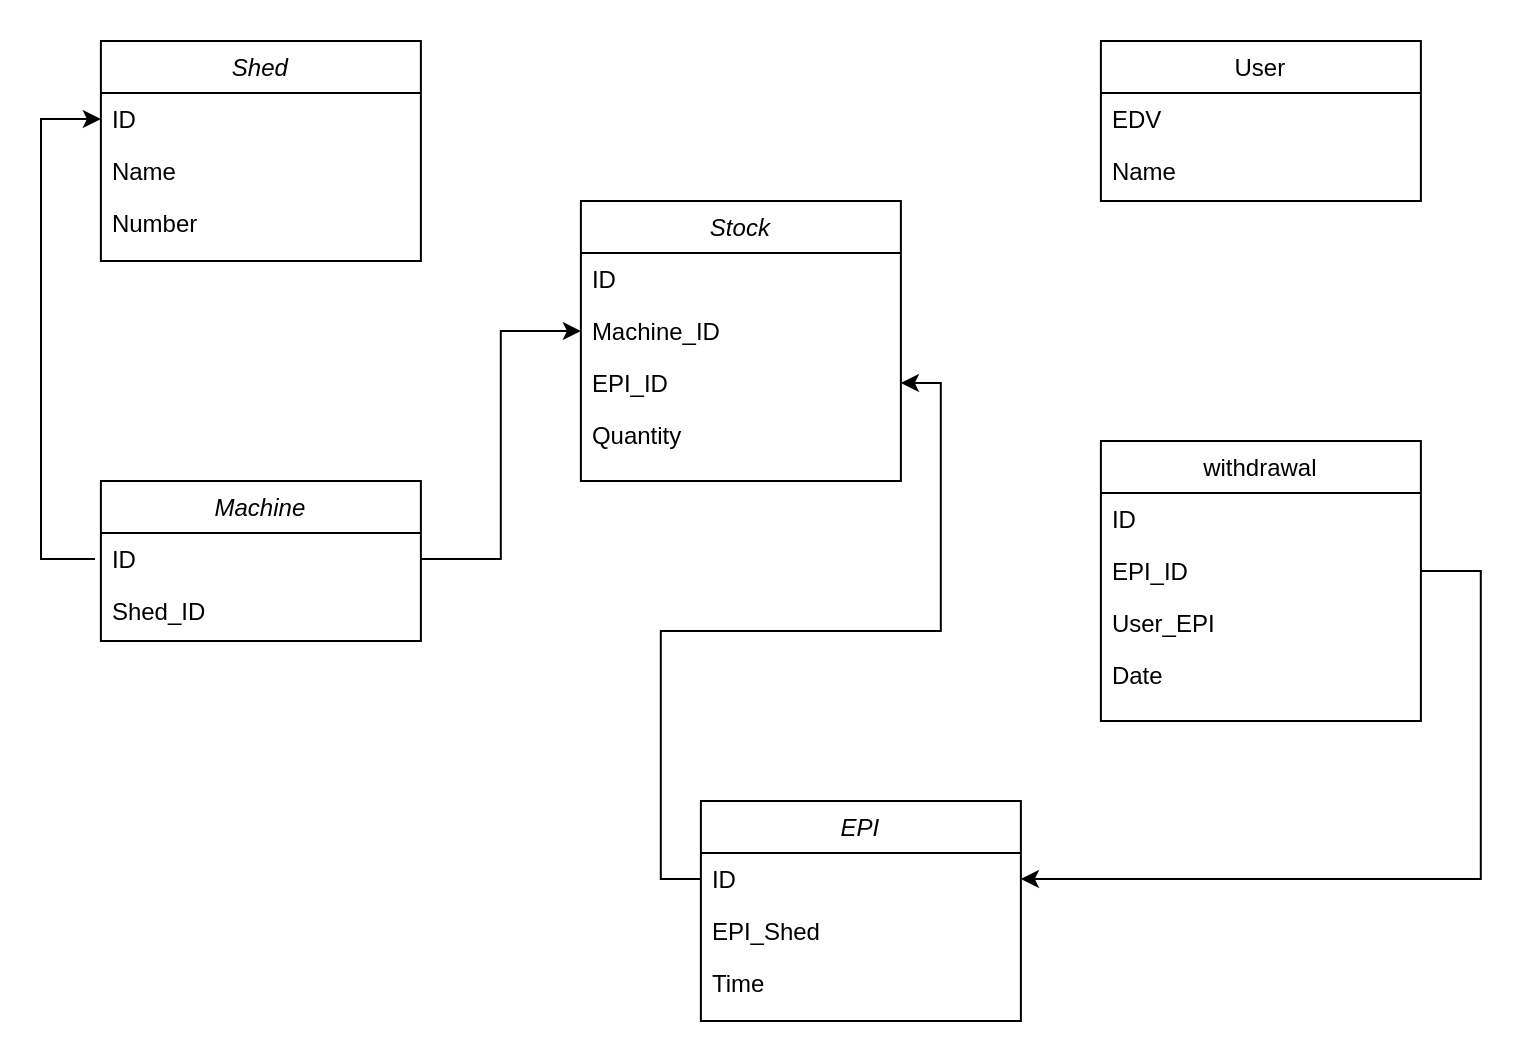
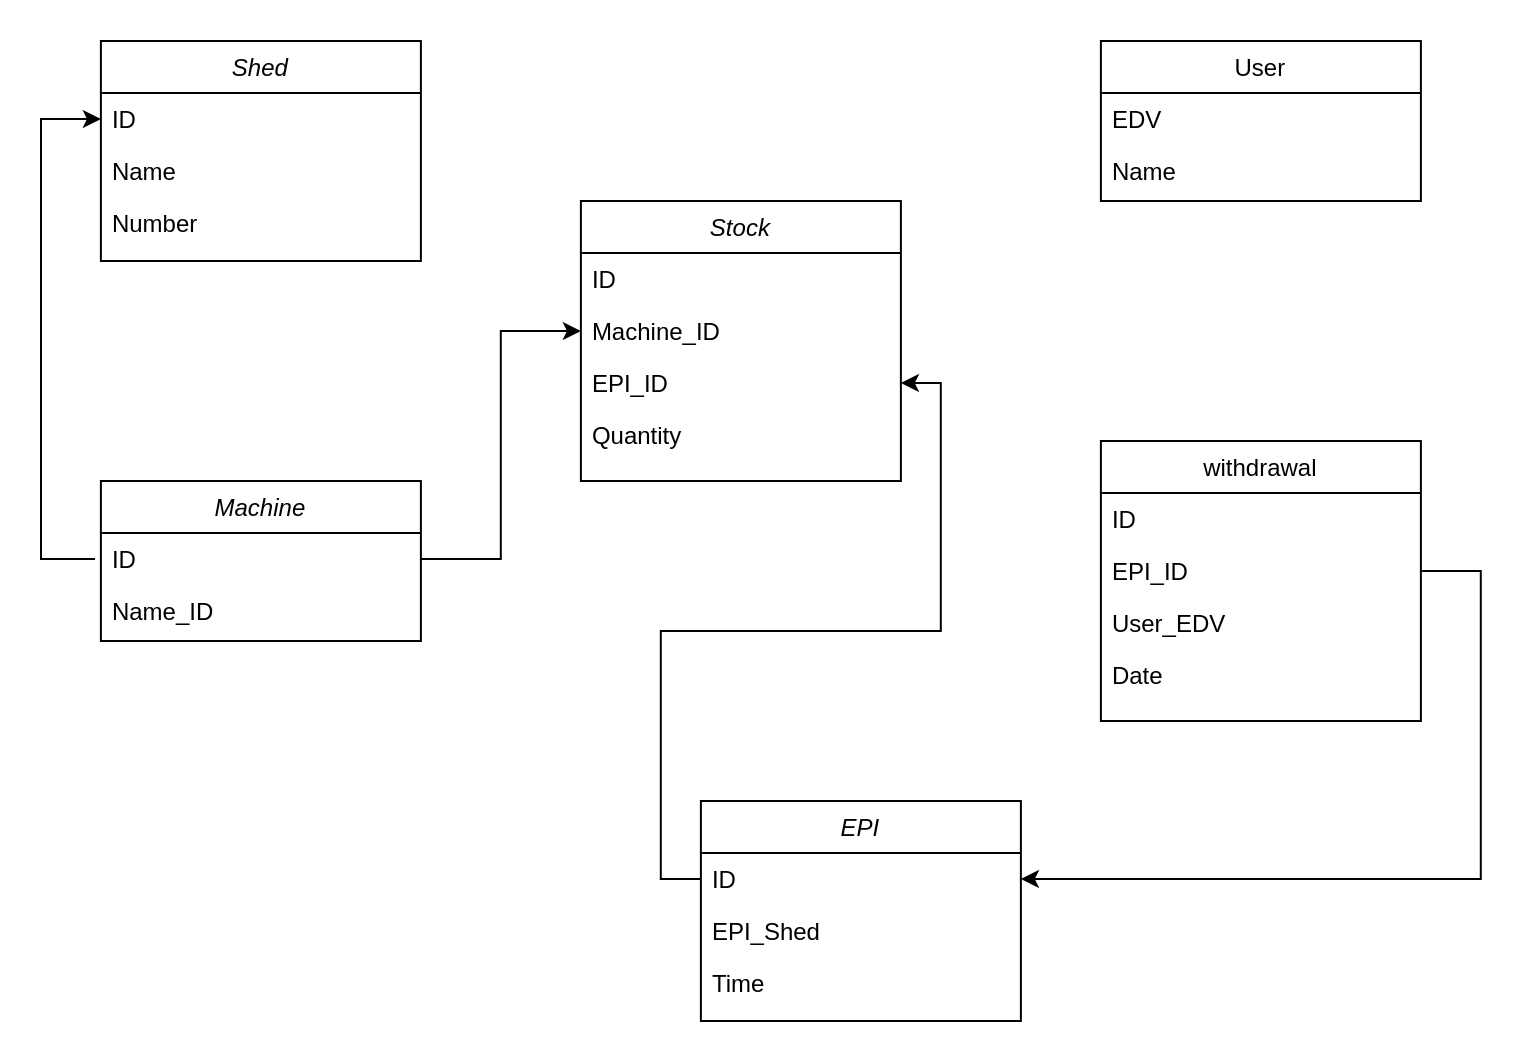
(159, 612) -> (159, 612)
(1166, 624) -> (1166, 624)
